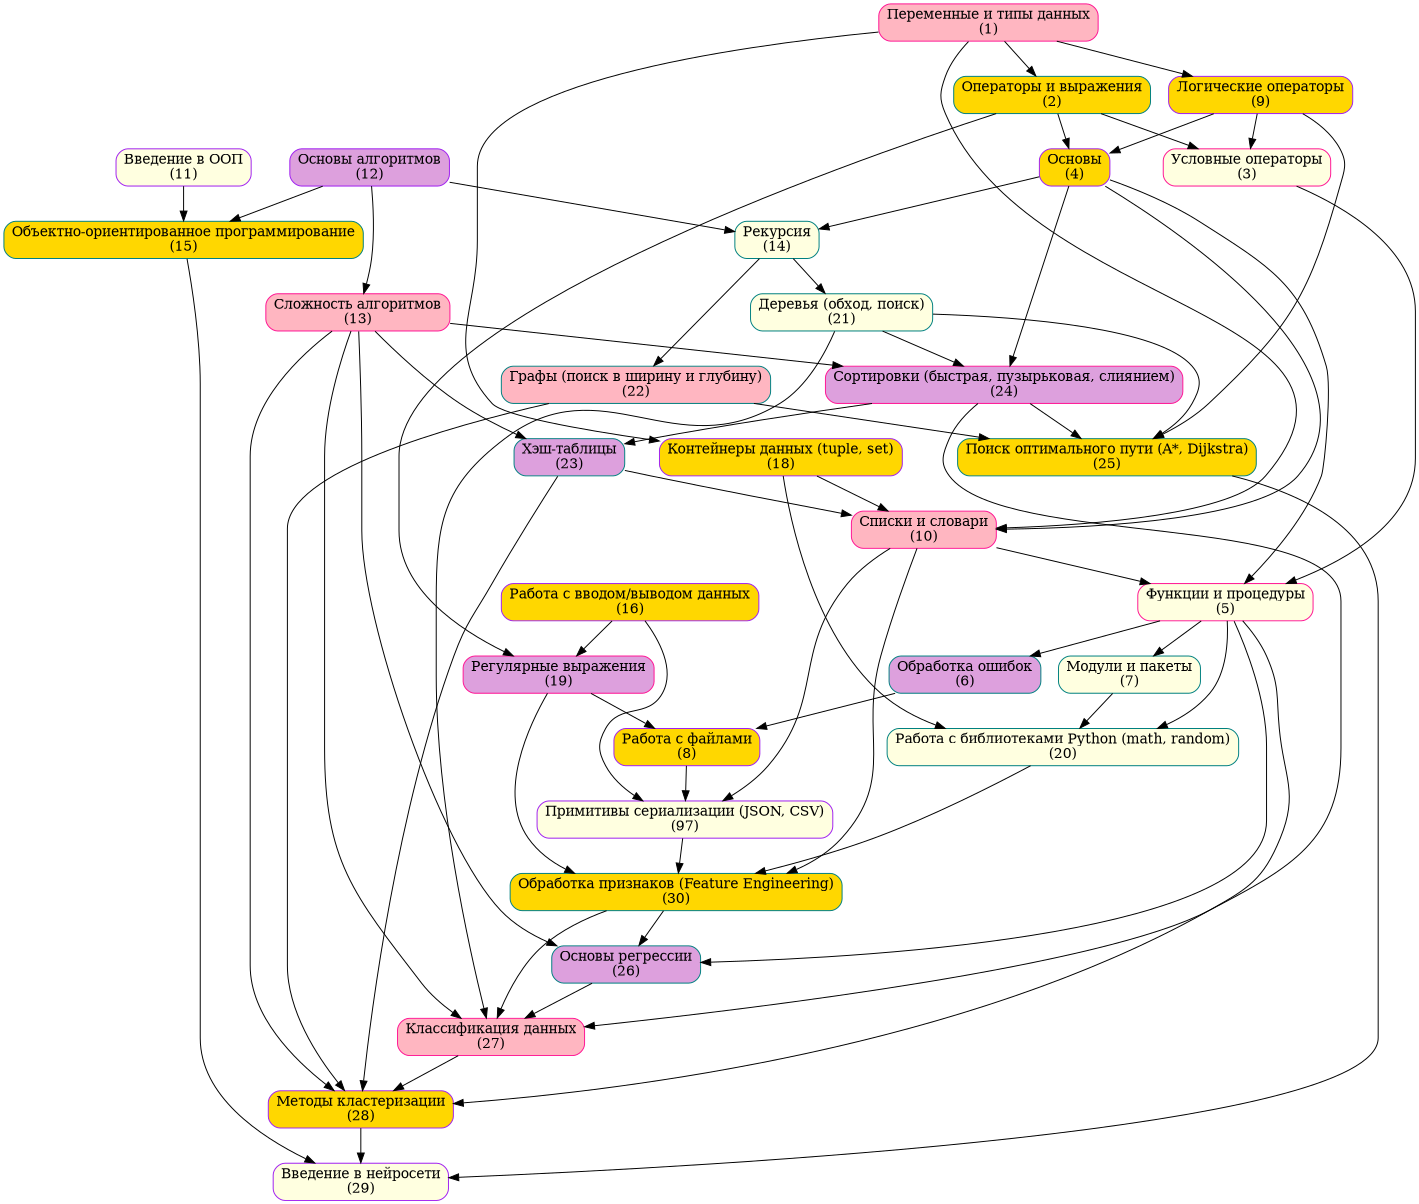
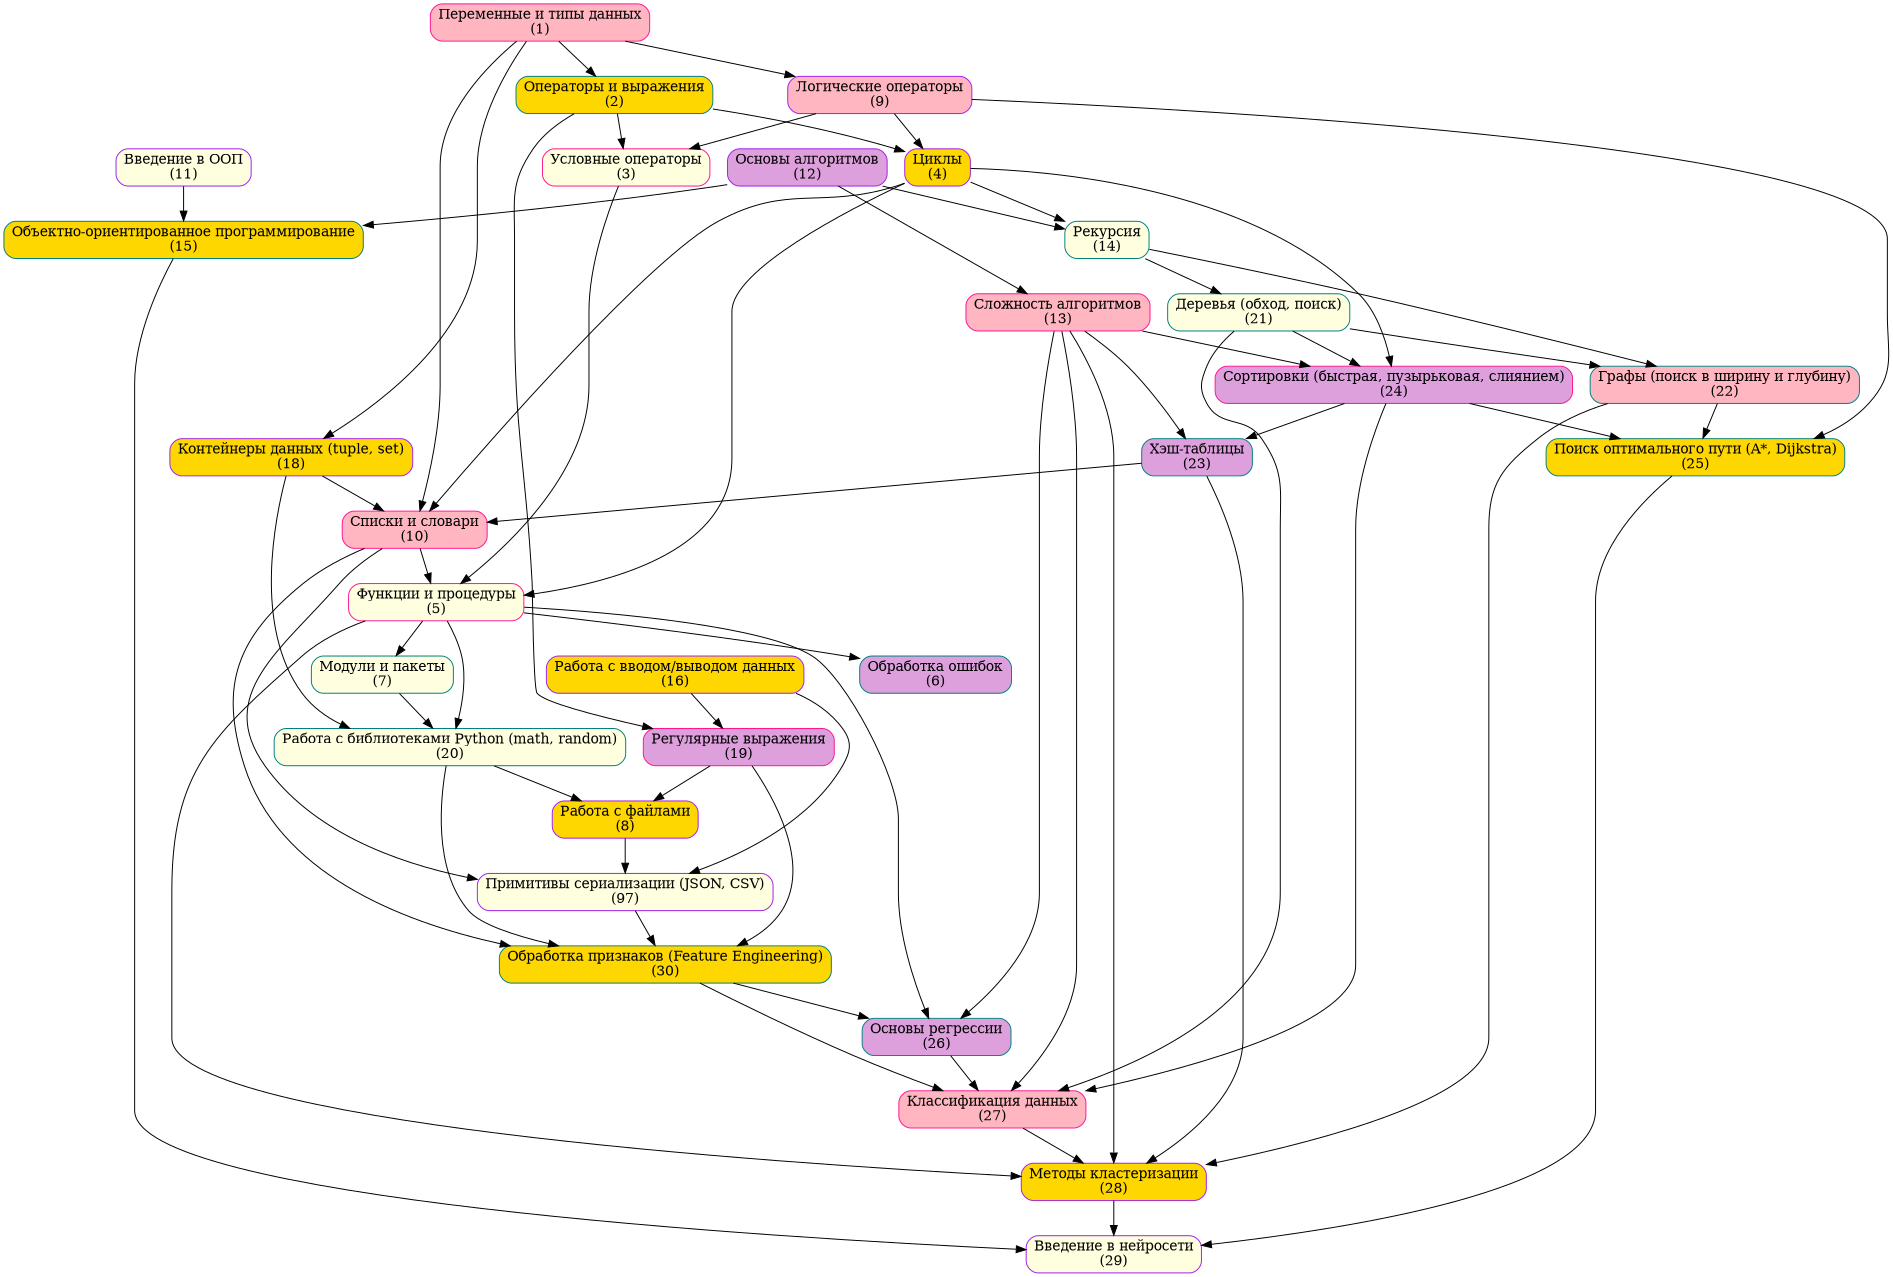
(1261, 95) -> (880, 95)
(1075, 167) -> (938, 167)
(1108, 331) -> (1470, 347)
(831, 710) -> (533, 782)
